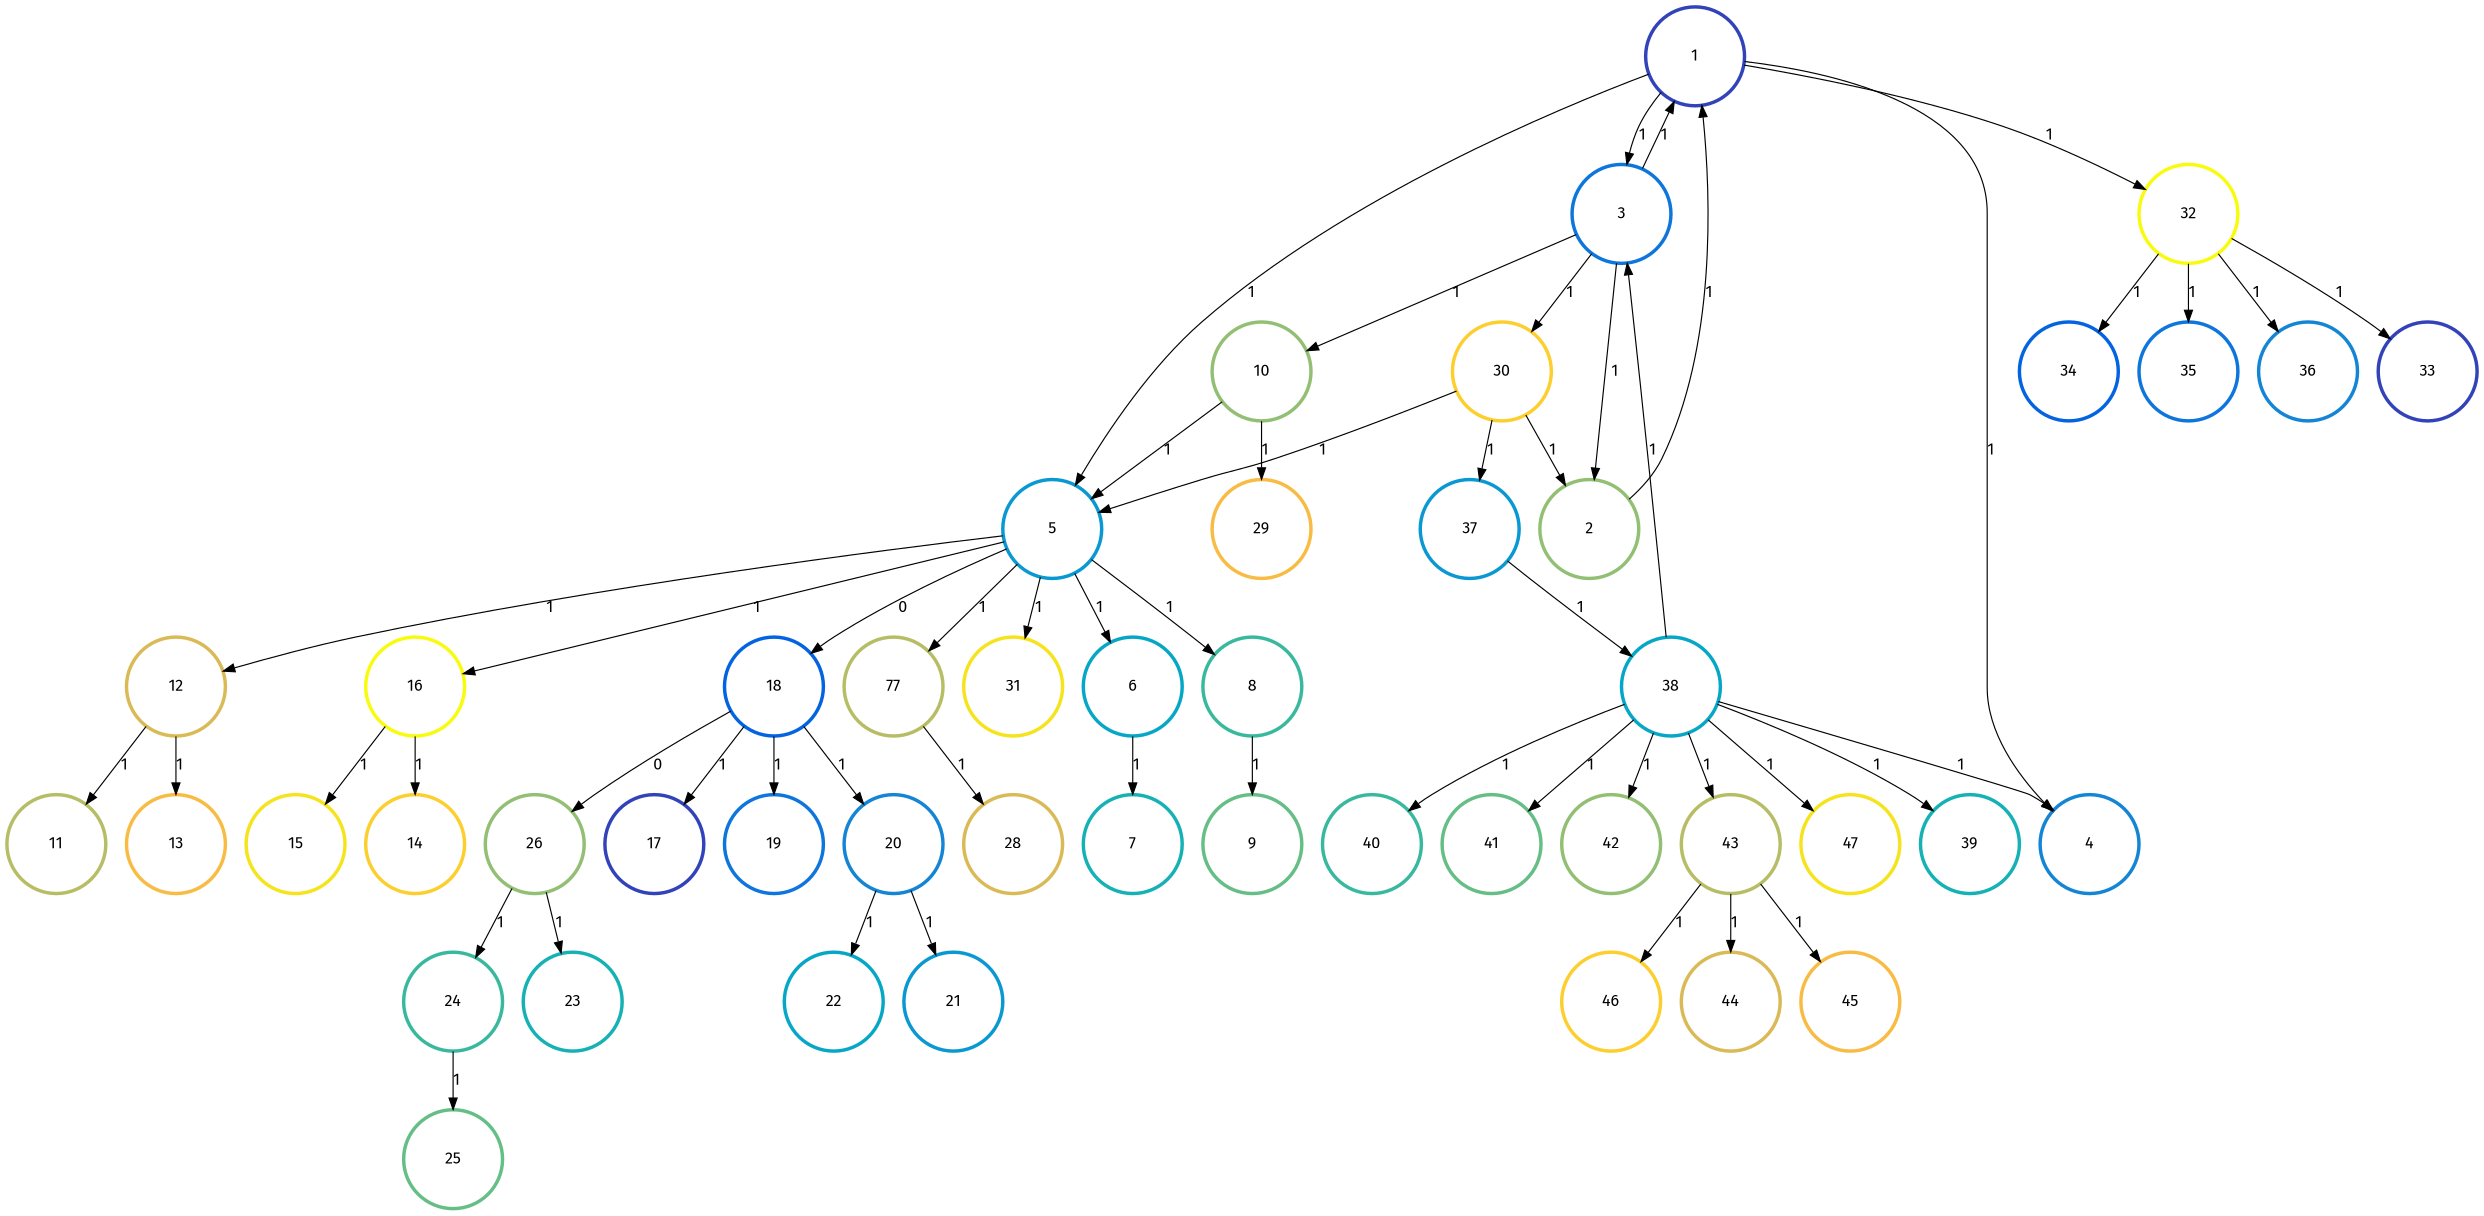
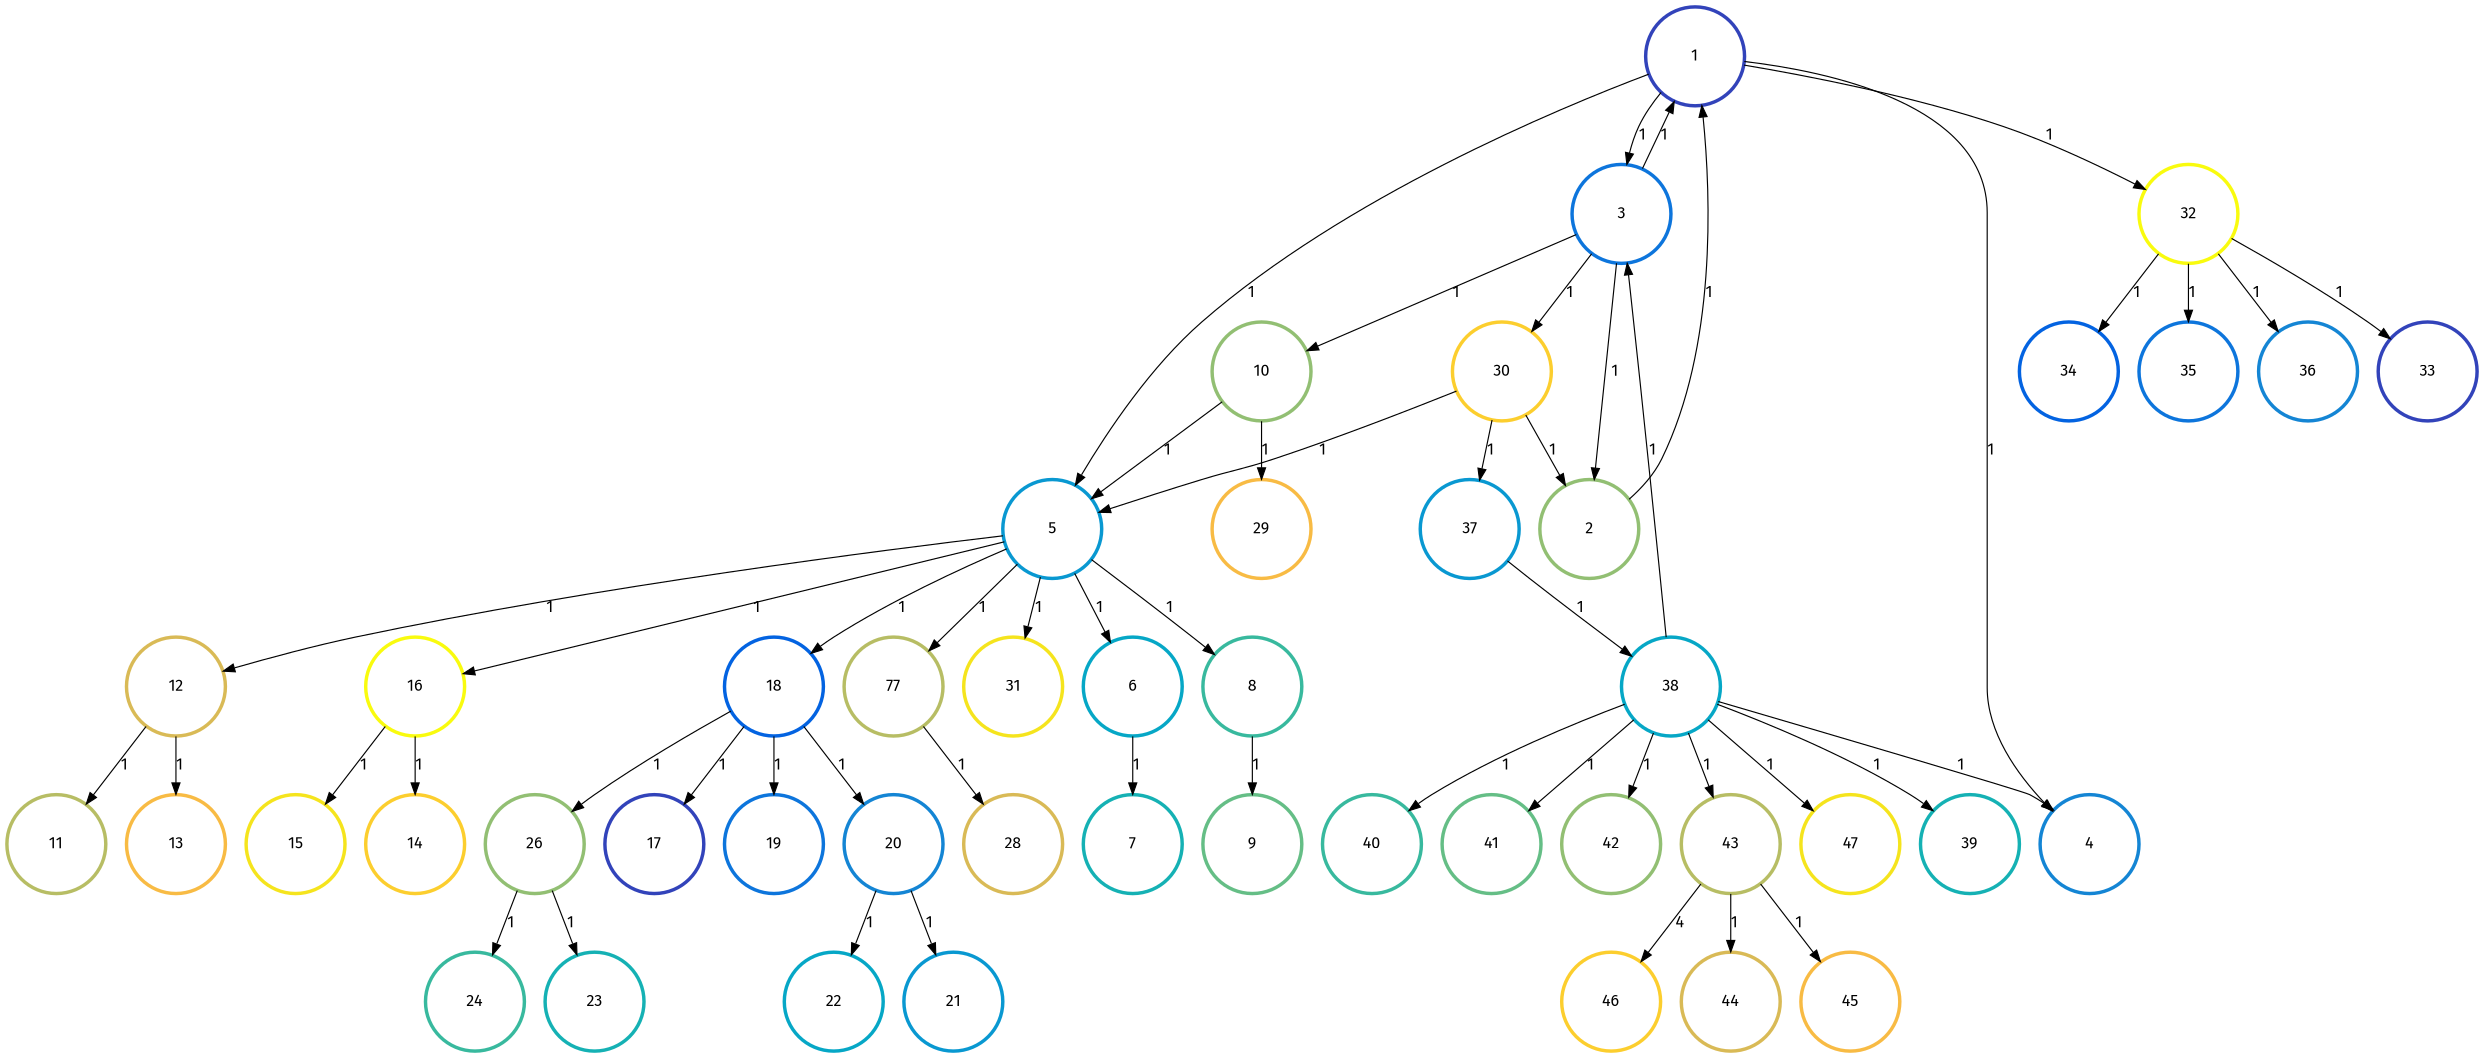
(903, 608) -> (902, 608)
(658, 765) -> (657, 765)
(1680, 923) -> (1680, 923)
(453, 1159) -> none
